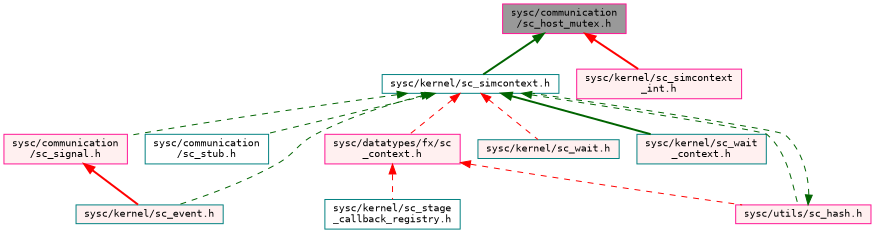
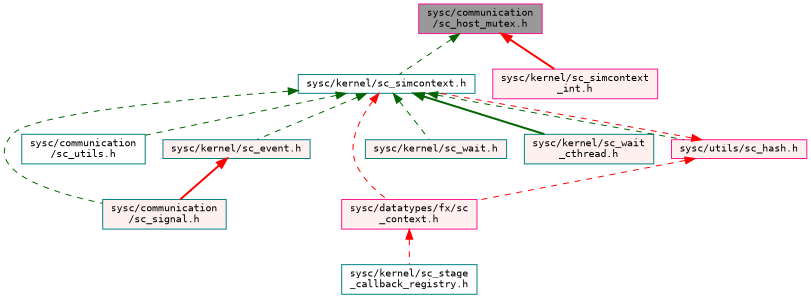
(509, 57) -> (425, 57)
(692, 117) -> (566, 115)
(513, 120) -> (414, 120)
(66, 149) -> (164, 214)
(207, 149) -> (83, 149)
(702, 149) -> (589, 149)
(606, 185) -> (581, 180)
(115, 187) -> (200, 182)
